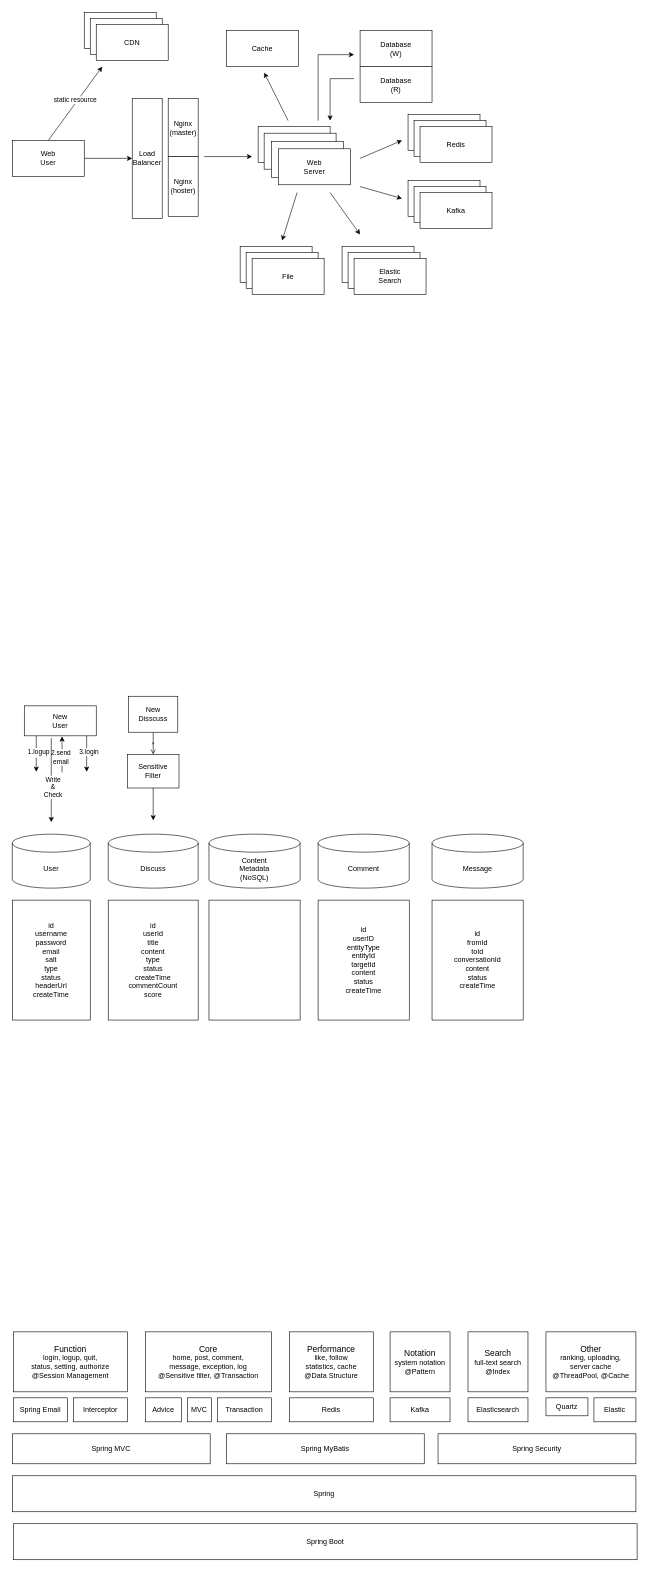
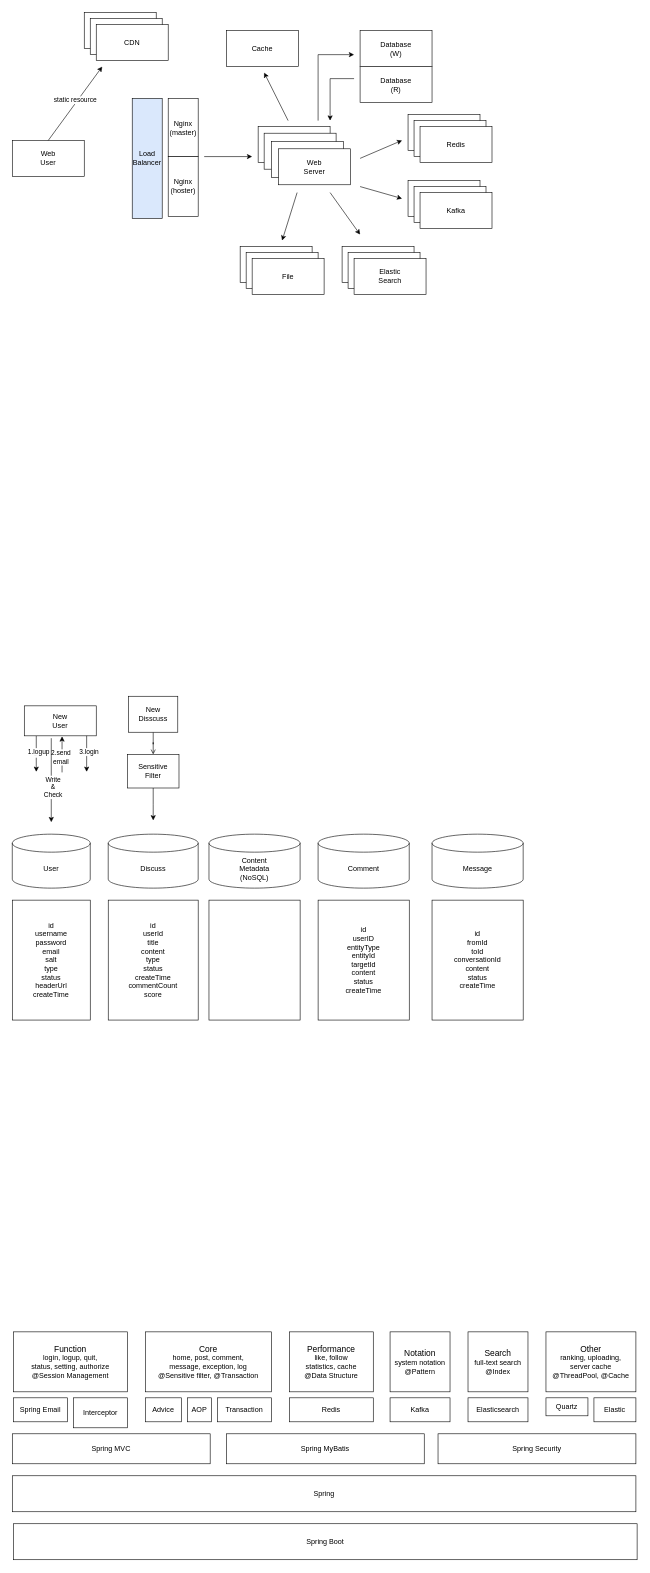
(106, 158) -> none
(147, 158) -> (147, 158)
(101, 1410) -> (101, 1413)
(200, 1410) -> (200, 1410)
